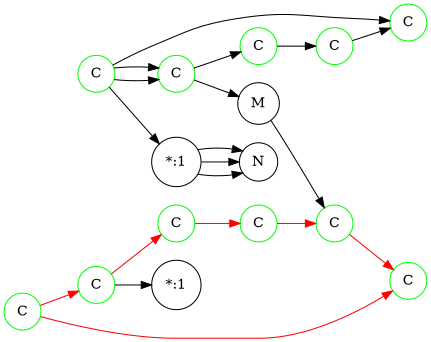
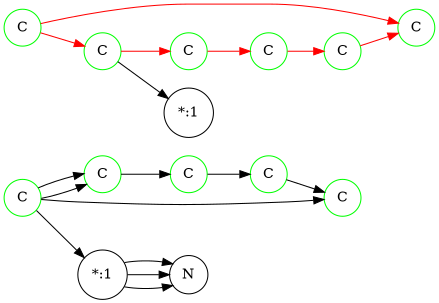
(259, 104) -> none
